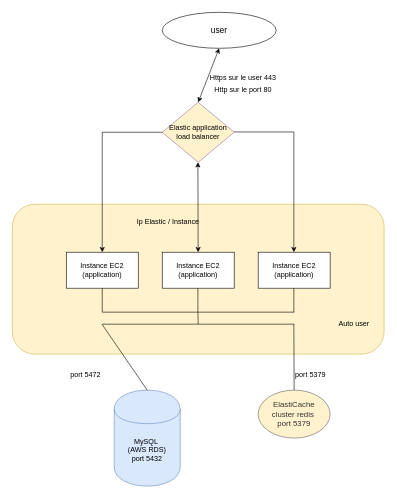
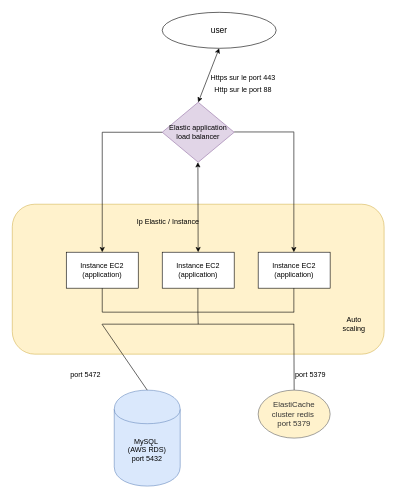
(243, 78) -> (243, 78)
(243, 90) -> (243, 90)
(198, 132) -> (198, 132)
(354, 324) -> (354, 324)
